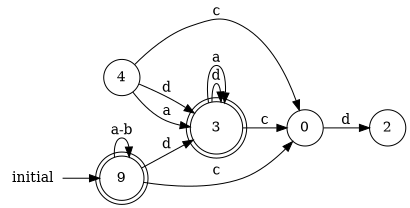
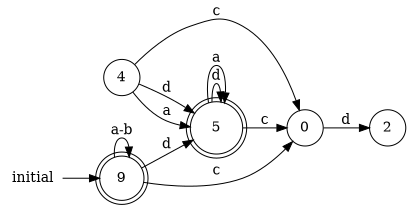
(216, 128) -> (216, 128)
